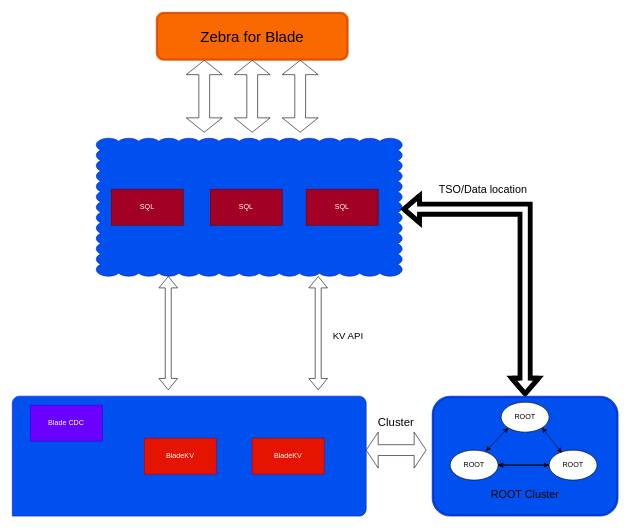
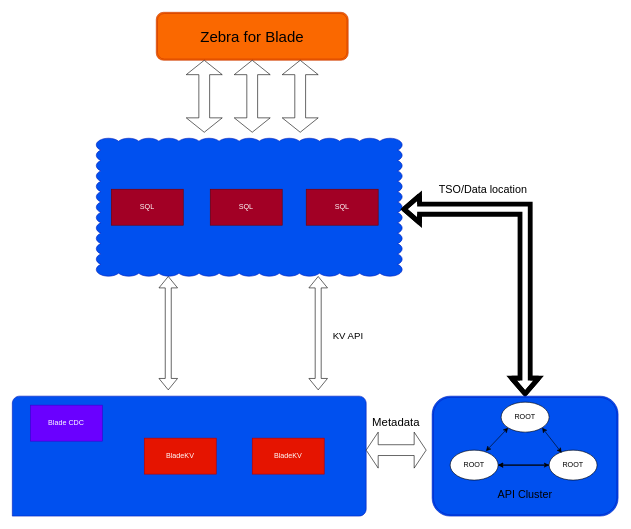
(396, 423) -> (396, 423)
(525, 495) -> (525, 495)
